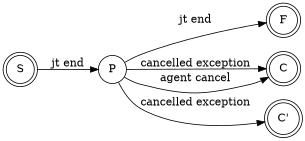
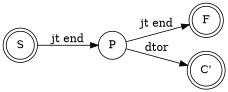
(283, 69) -> none
(196, 103) -> (157, 48)
